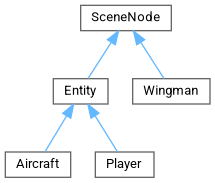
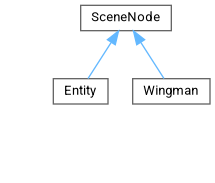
(38, 165) -> none
(125, 165) -> none
